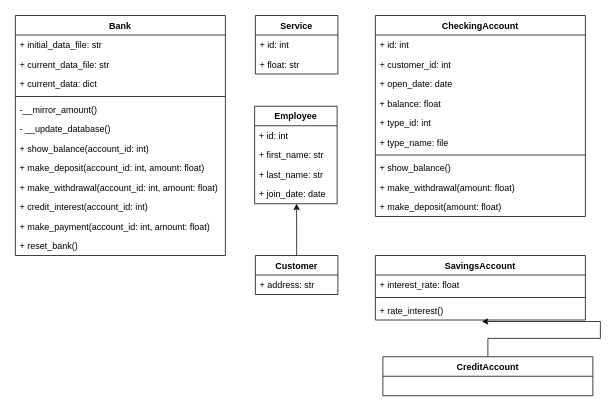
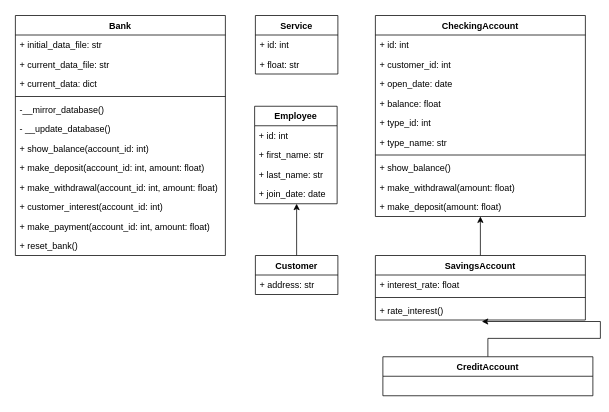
(64, 110) -> (69, 110)
(416, 143) -> (416, 143)
(98, 207) -> (104, 207)
none -> (480, 238)
